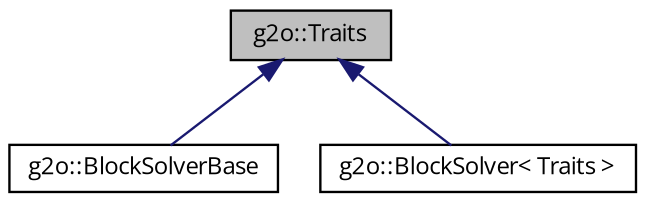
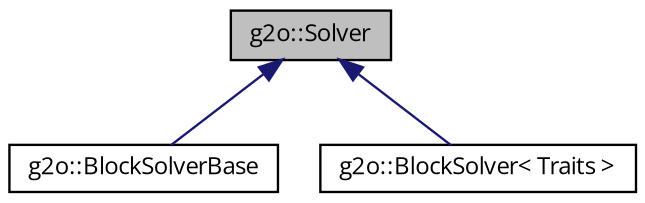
(311, 35) -> (311, 35)
